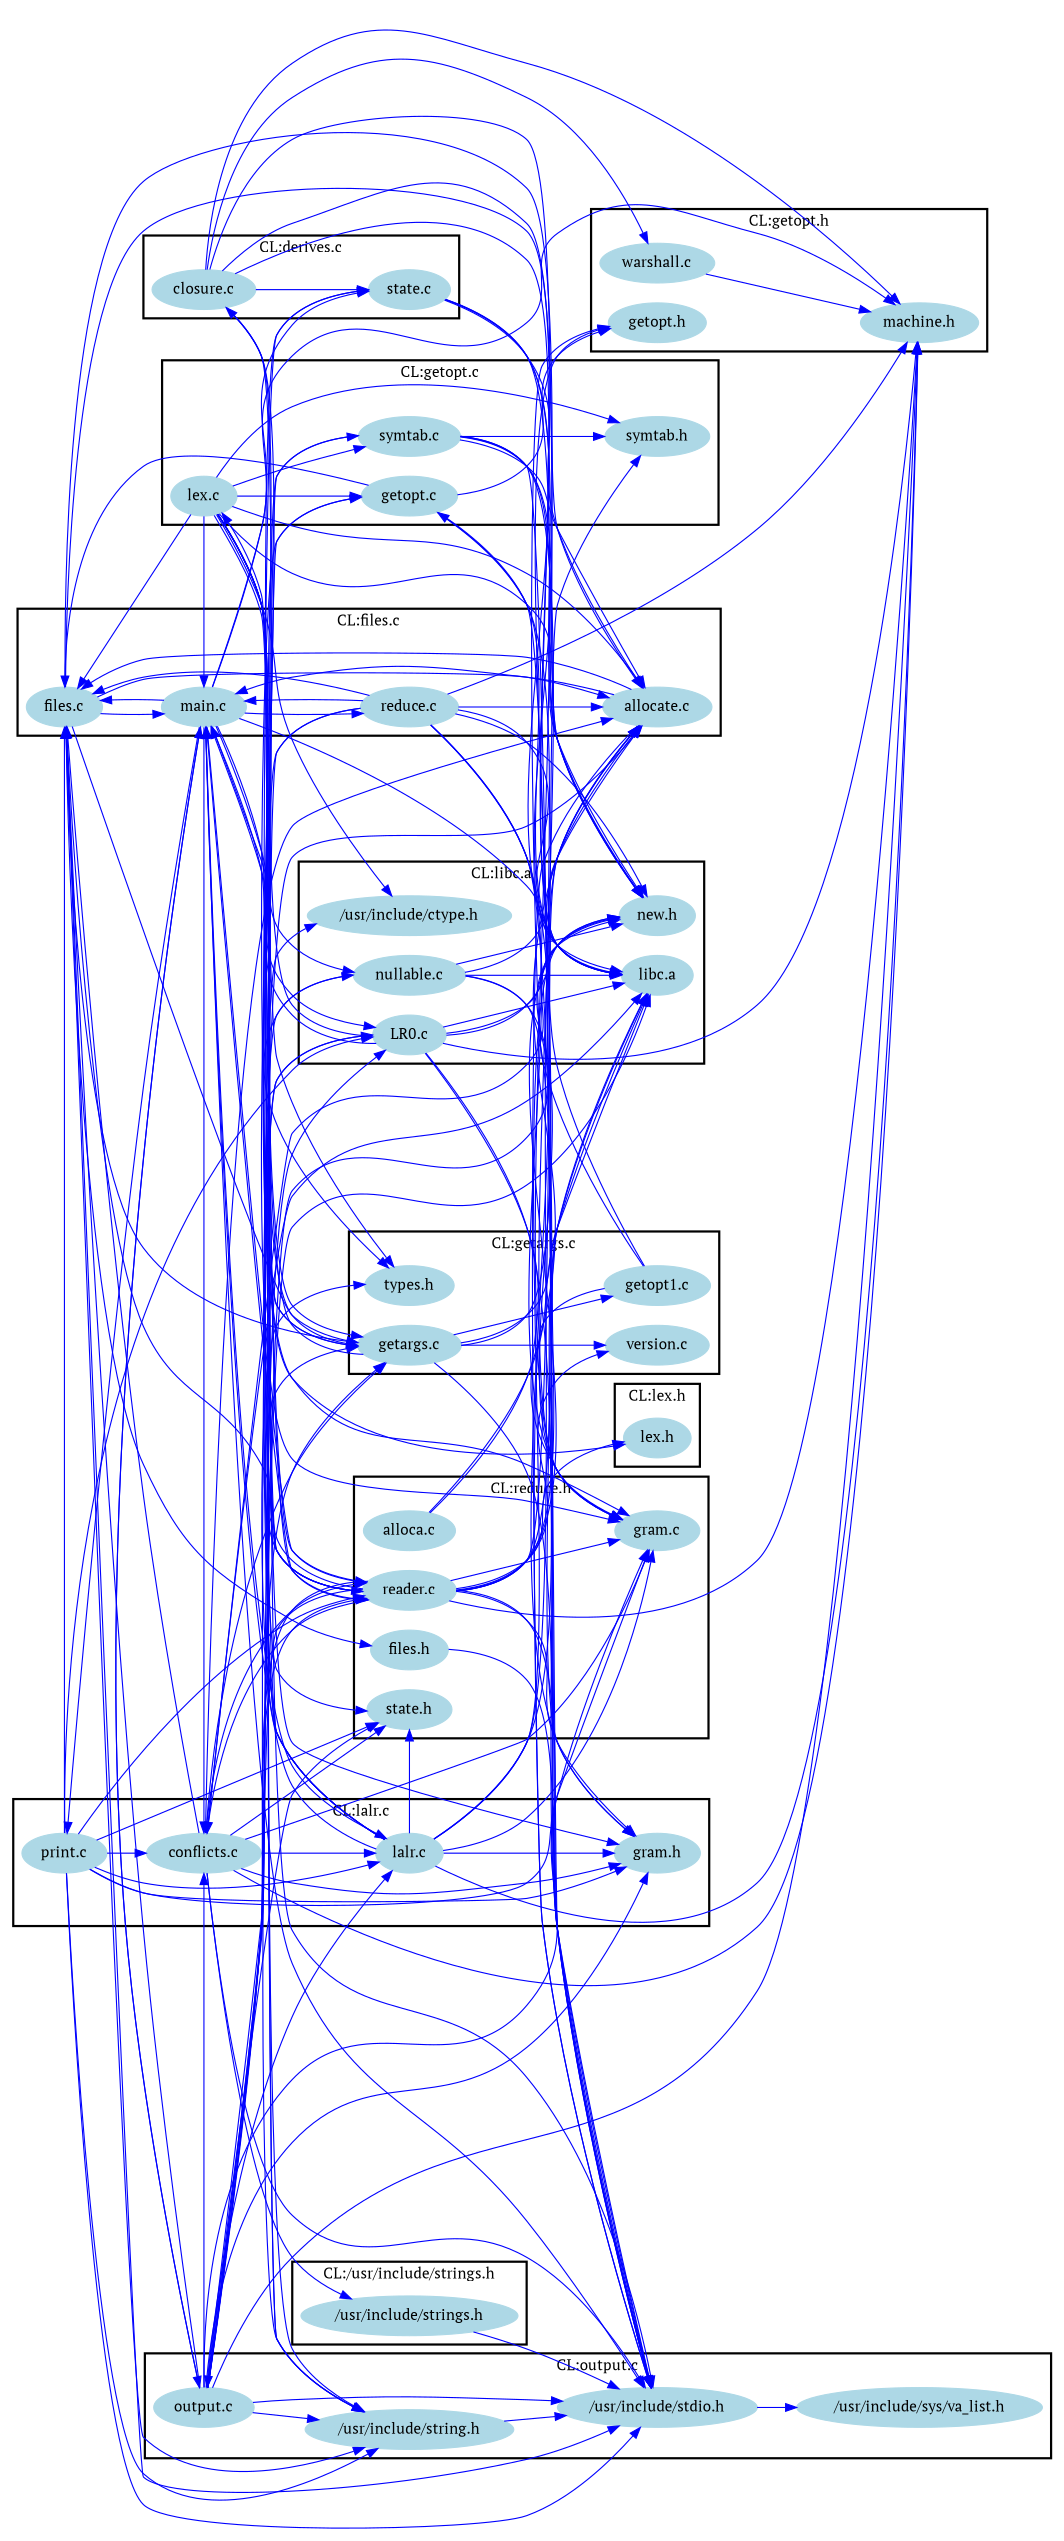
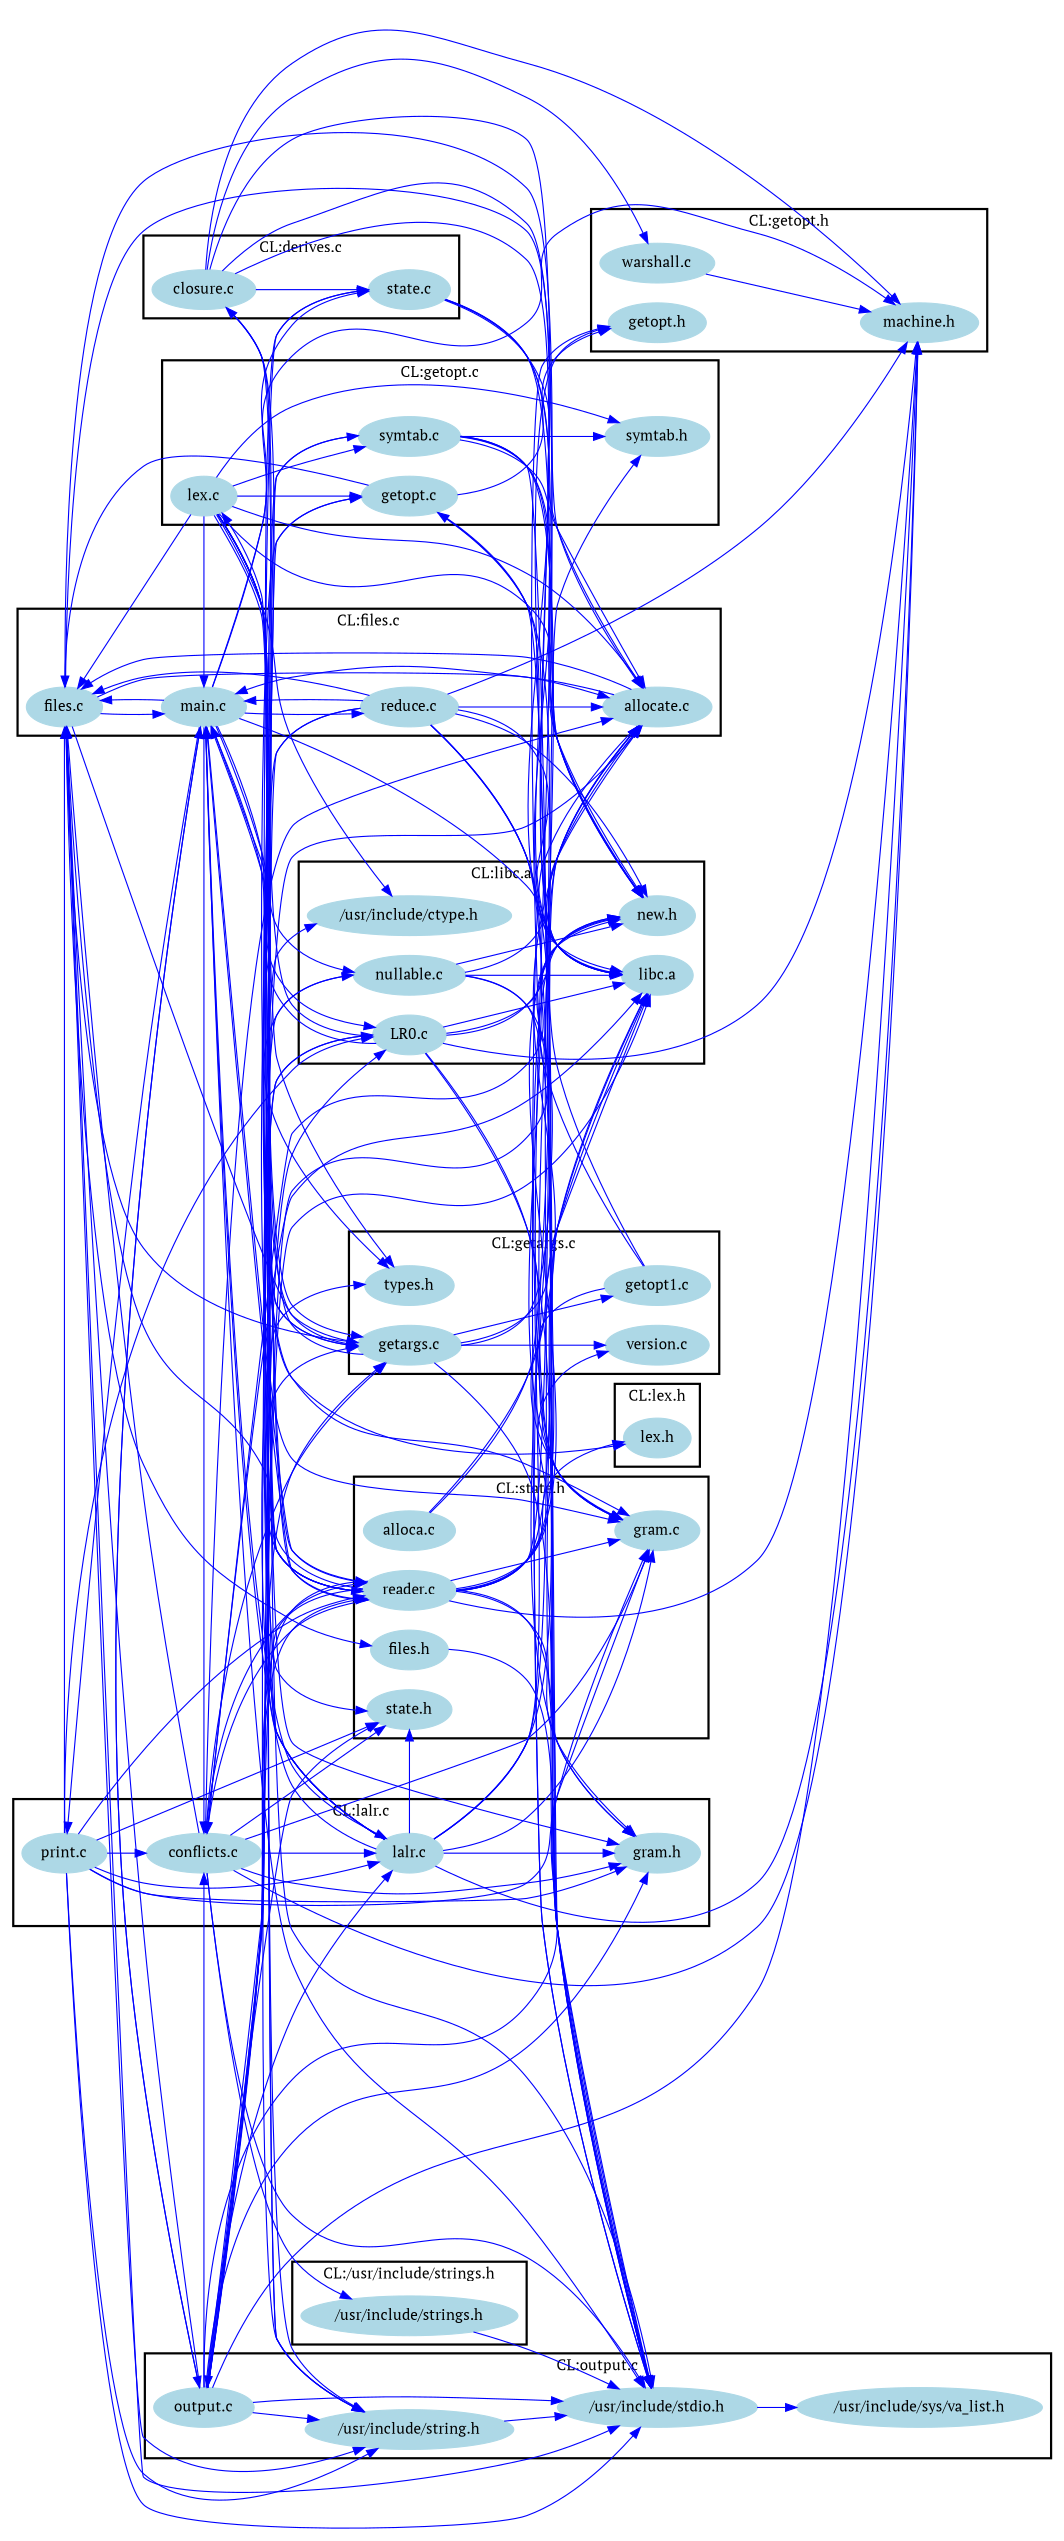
(531, 1489) -> (531, 1489)
